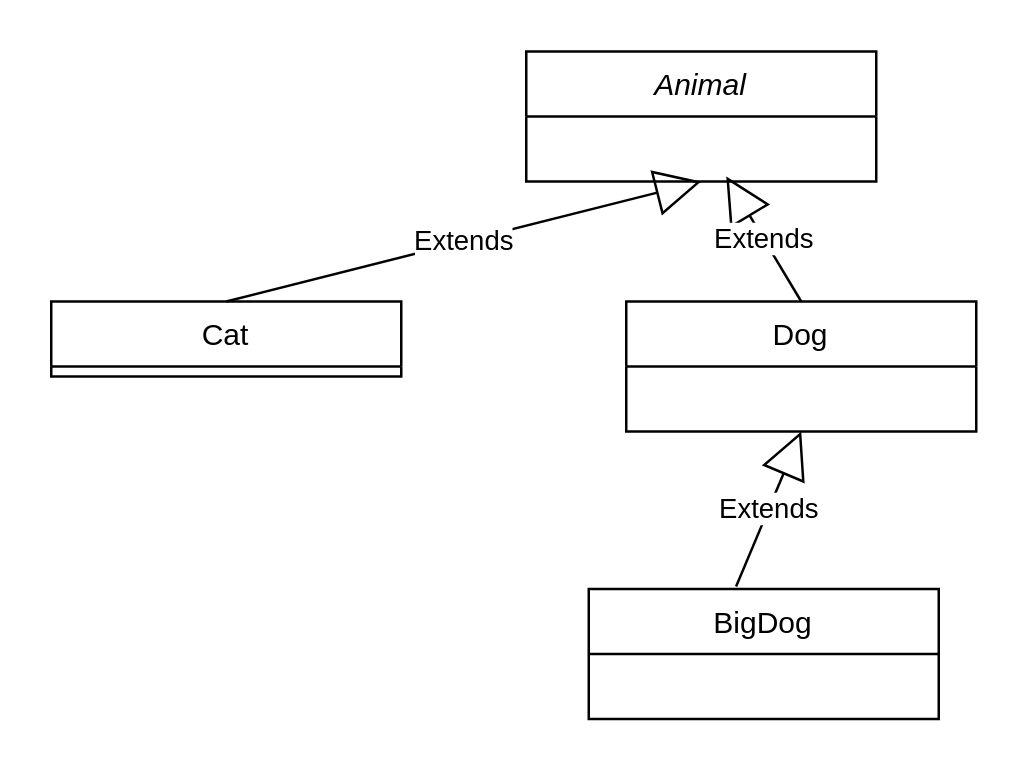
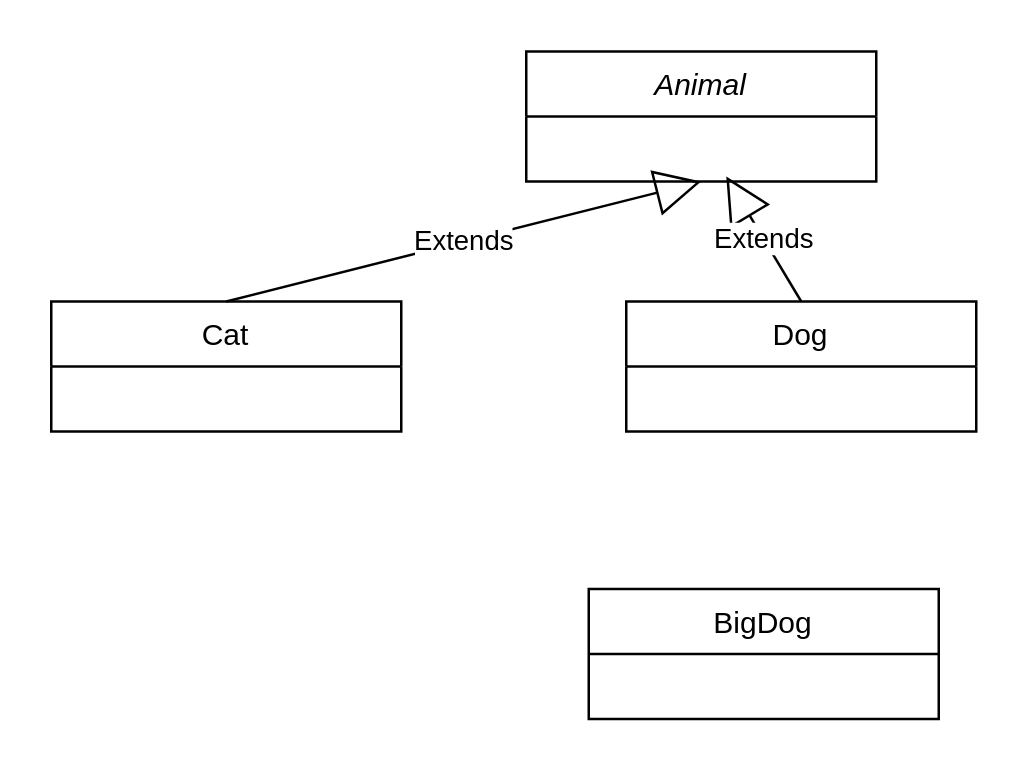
(226, 339) -> (226, 366)
(754, 544) -> none
